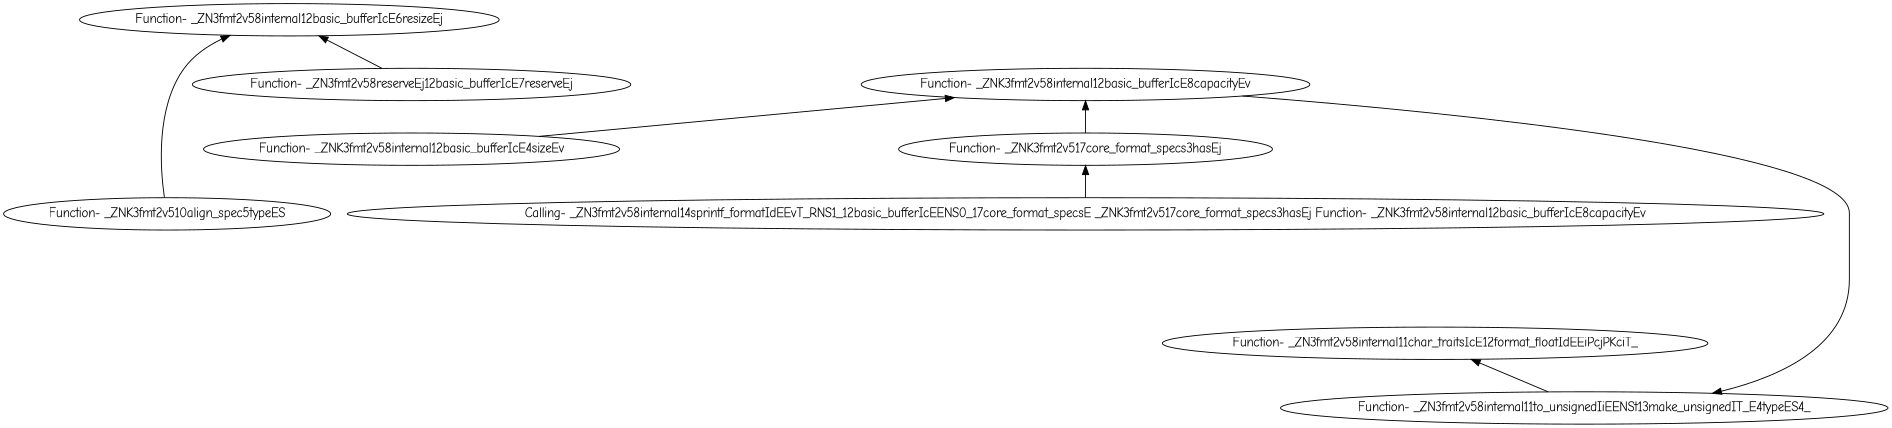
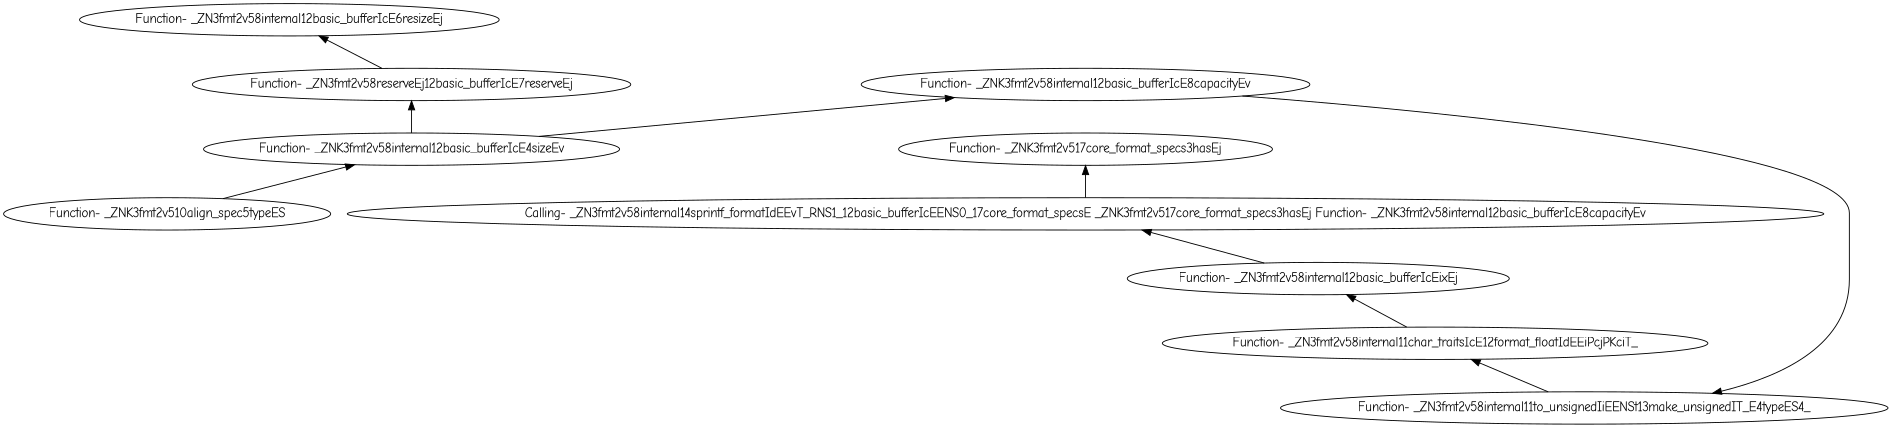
(167, 107) -> (284, 183)
none -> (412, 121)
(1086, 121) -> none
none -> (1318, 279)
